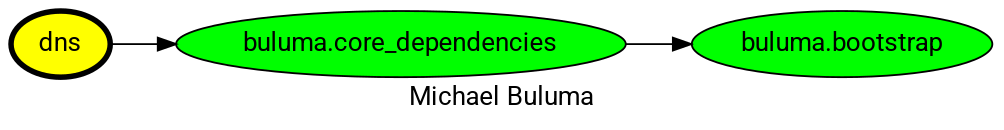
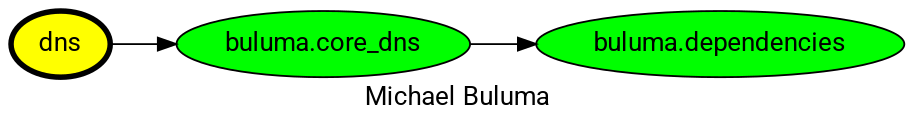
(401, 44) -> (323, 44)
(842, 44) -> (720, 44)
